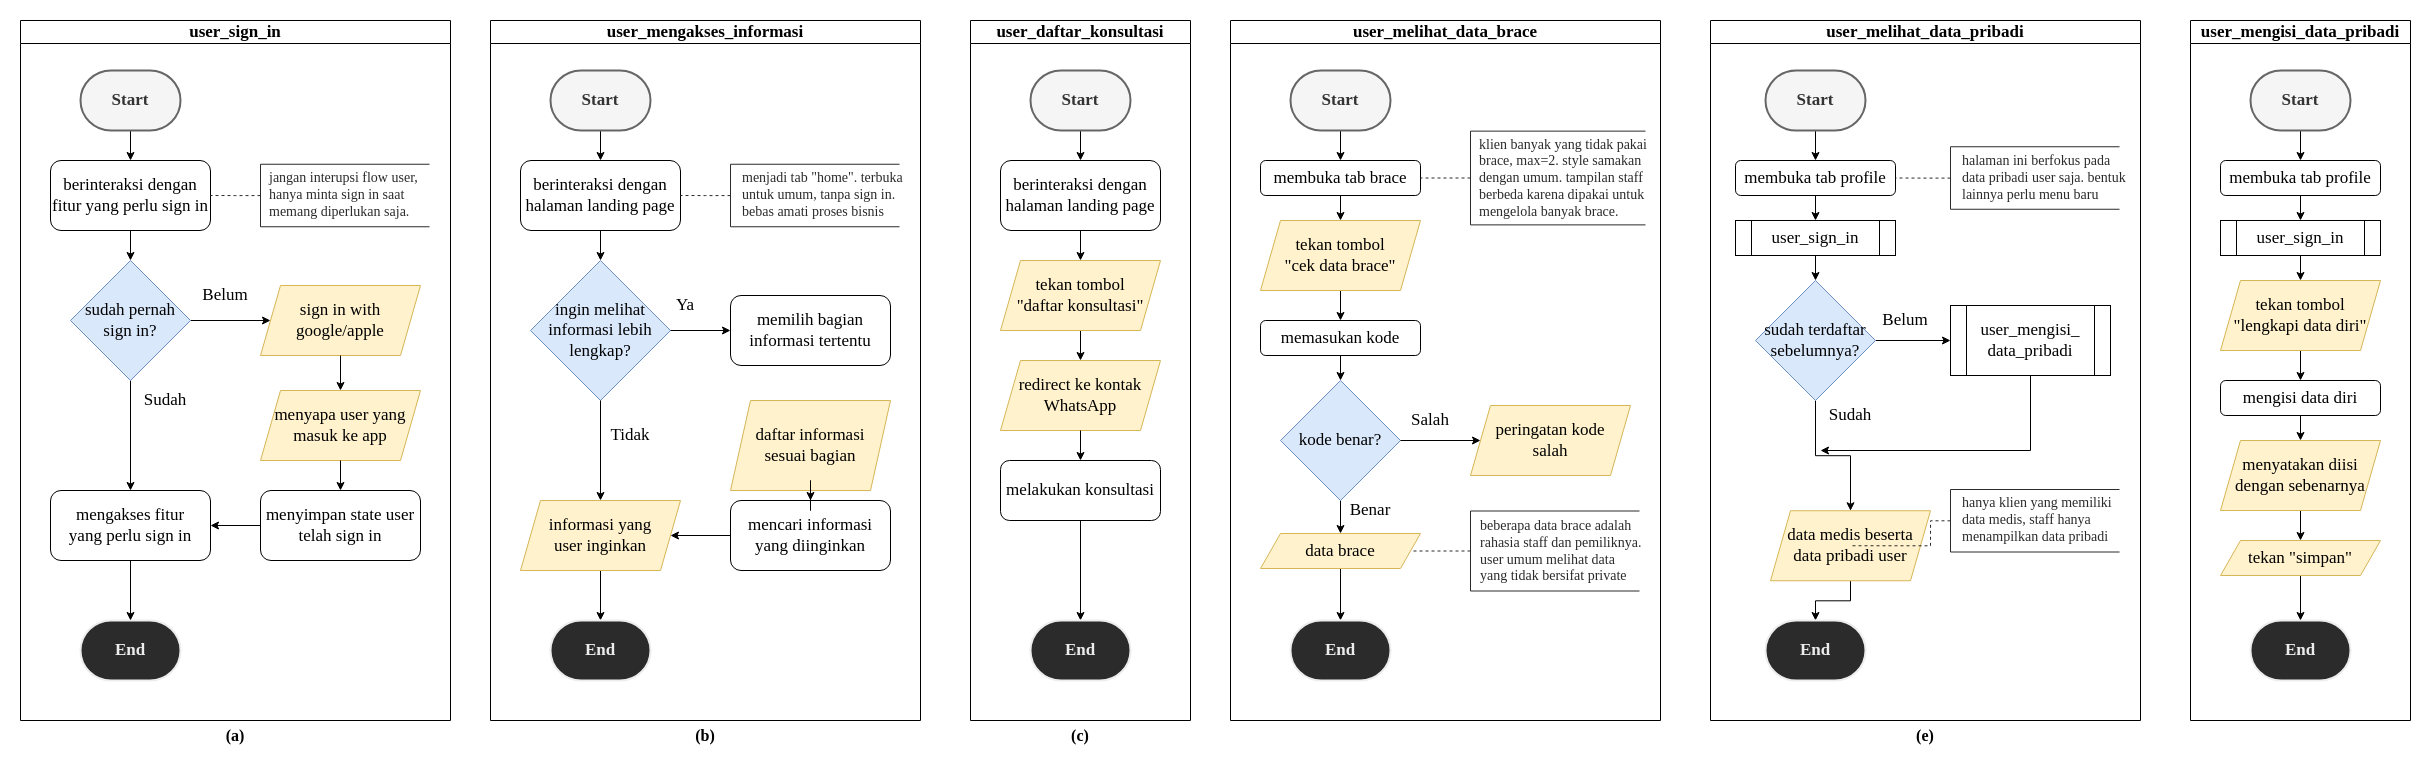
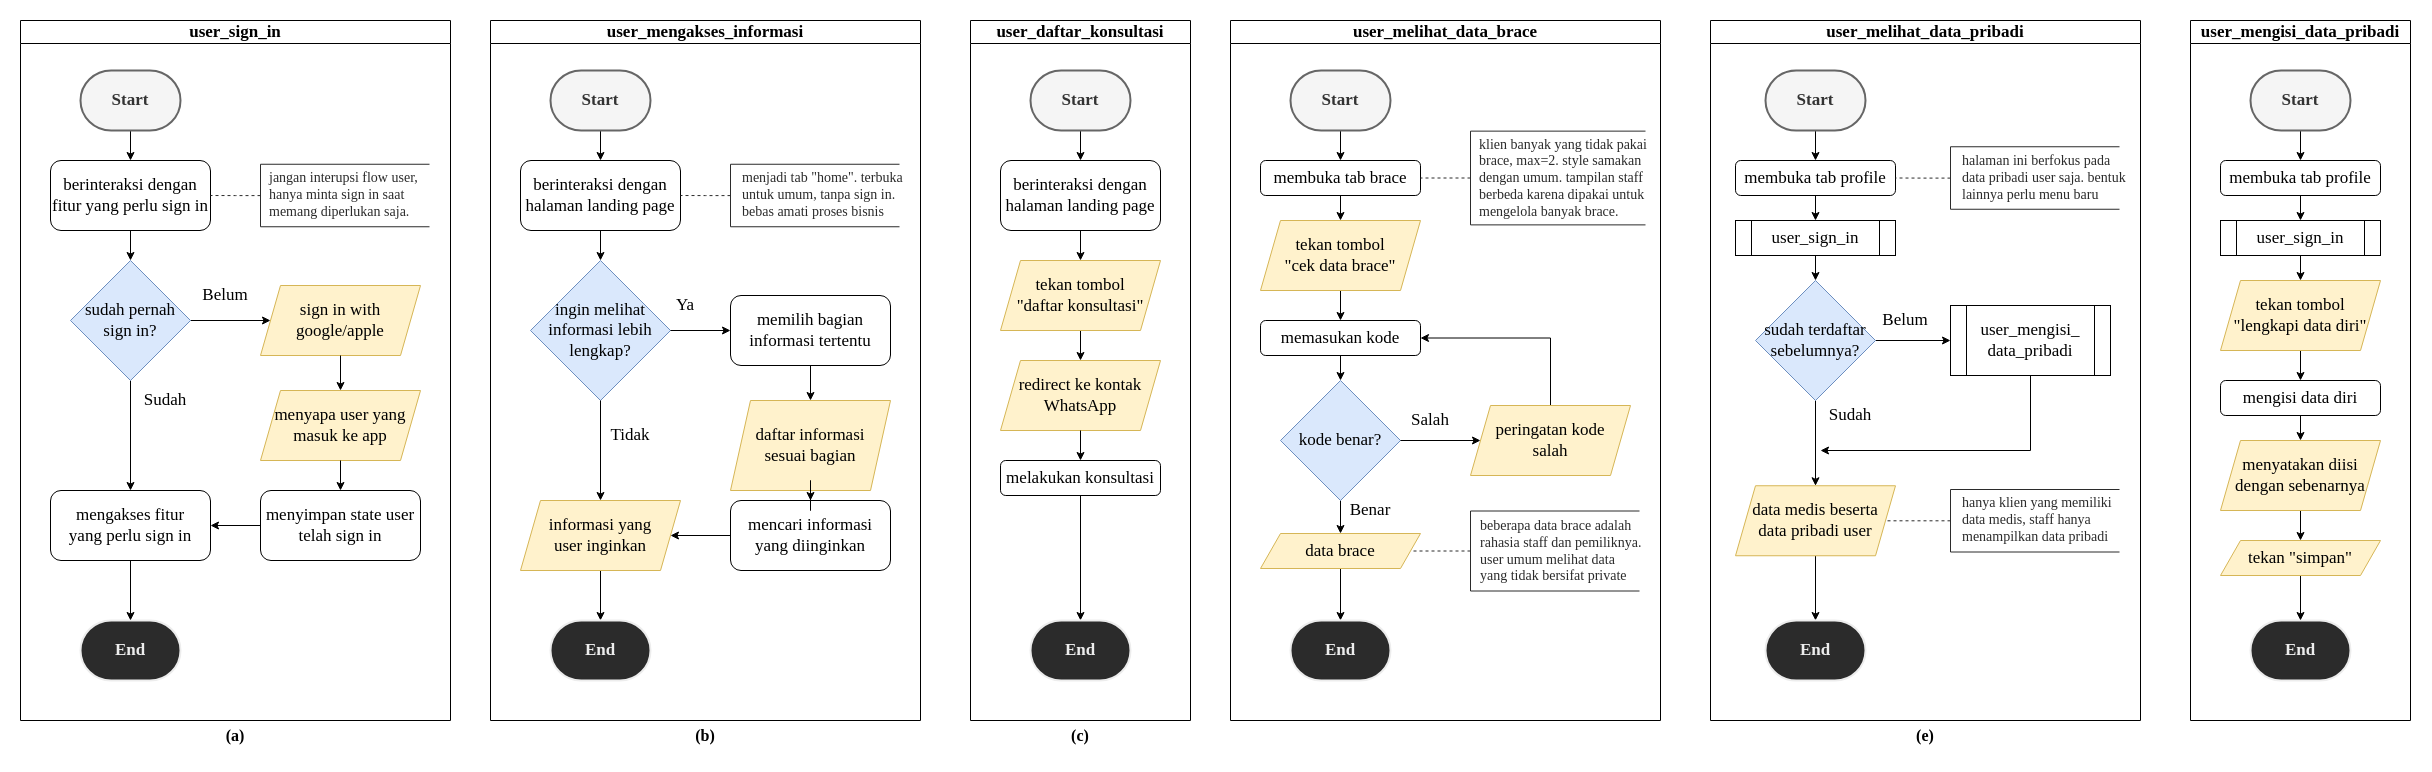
none -> (1522, 338)
none -> (811, 385)
(1081, 491) -> (1081, 478)
(1851, 546) -> (1816, 521)
